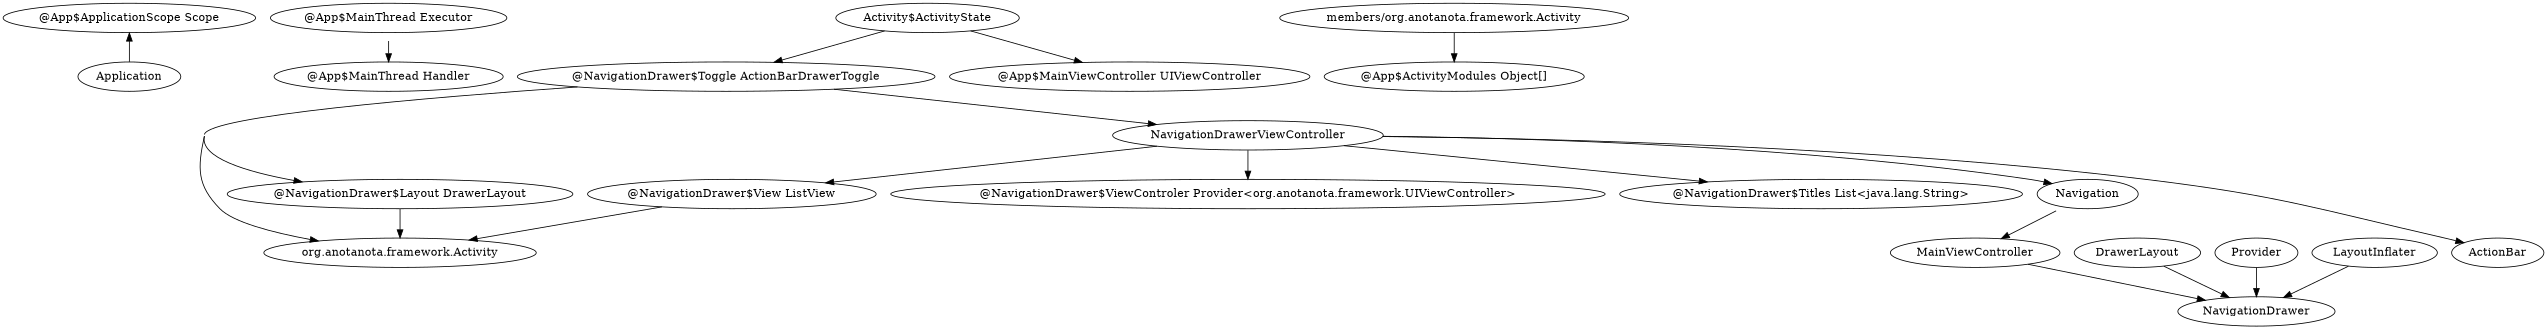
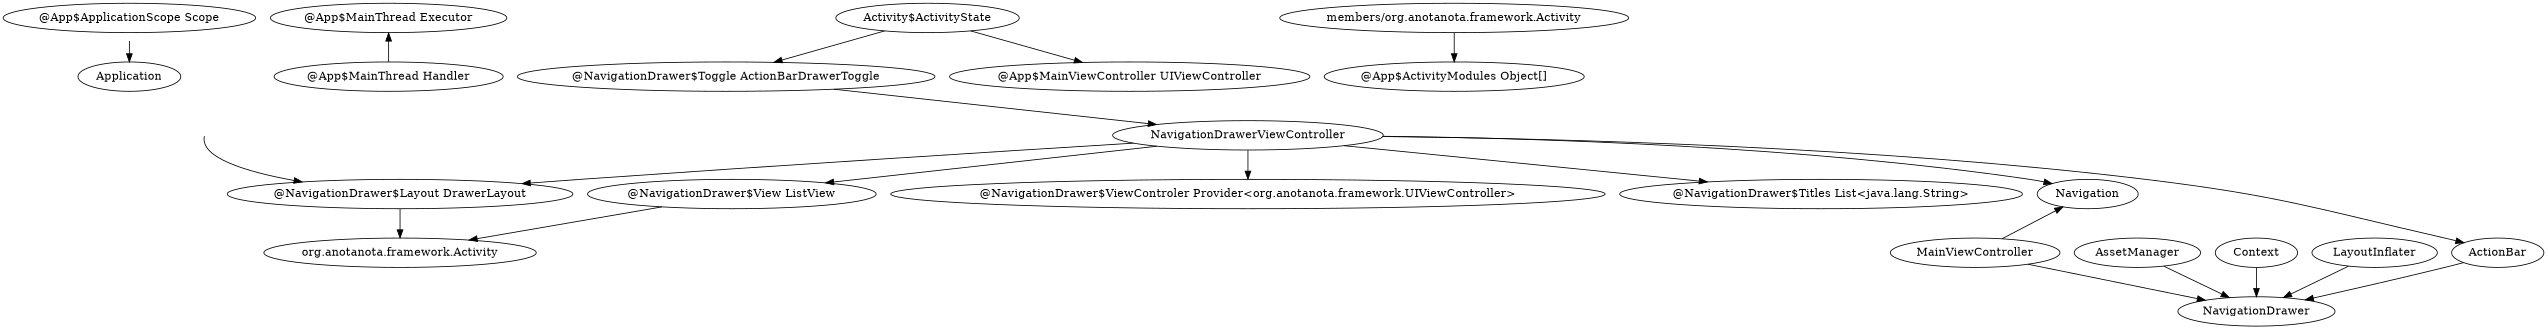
(389, 47) -> (389, 51)
(129, 51) -> (129, 47)
(389, 102) -> none
none -> (832, 162)
(2032, 223) -> (2029, 225)
(2137, 253) -> (2137, 253)
(2256, 253) -> (2256, 253)
none -> (2389, 281)
